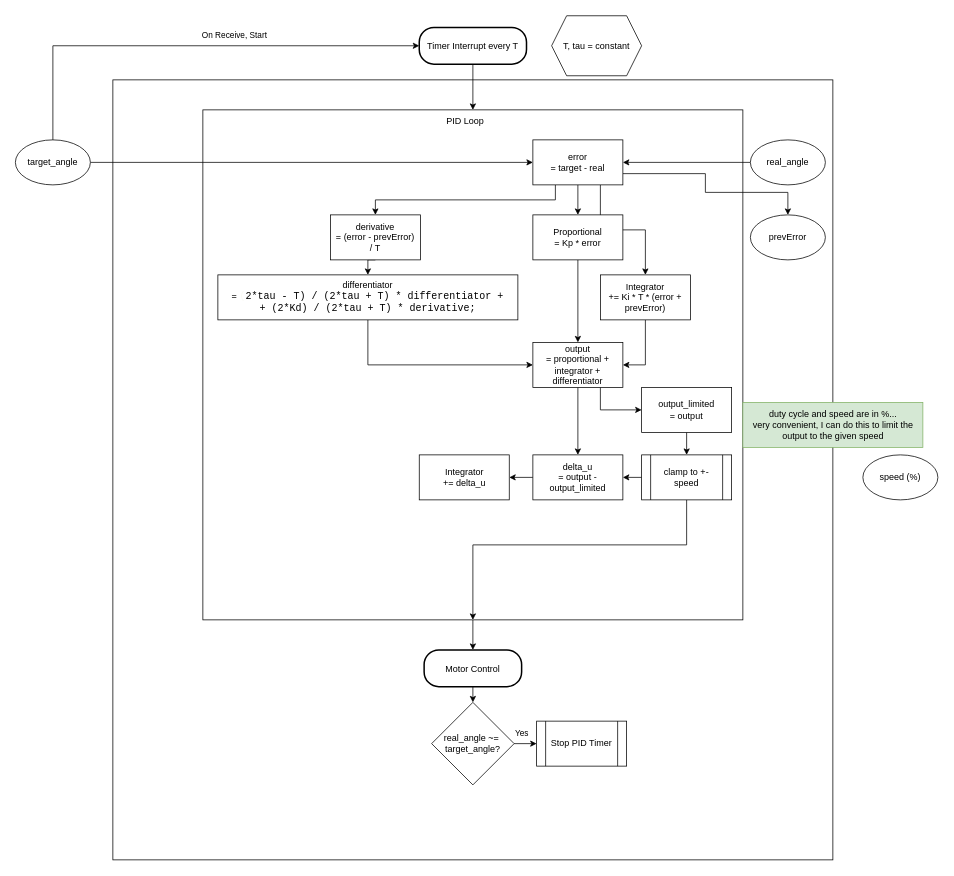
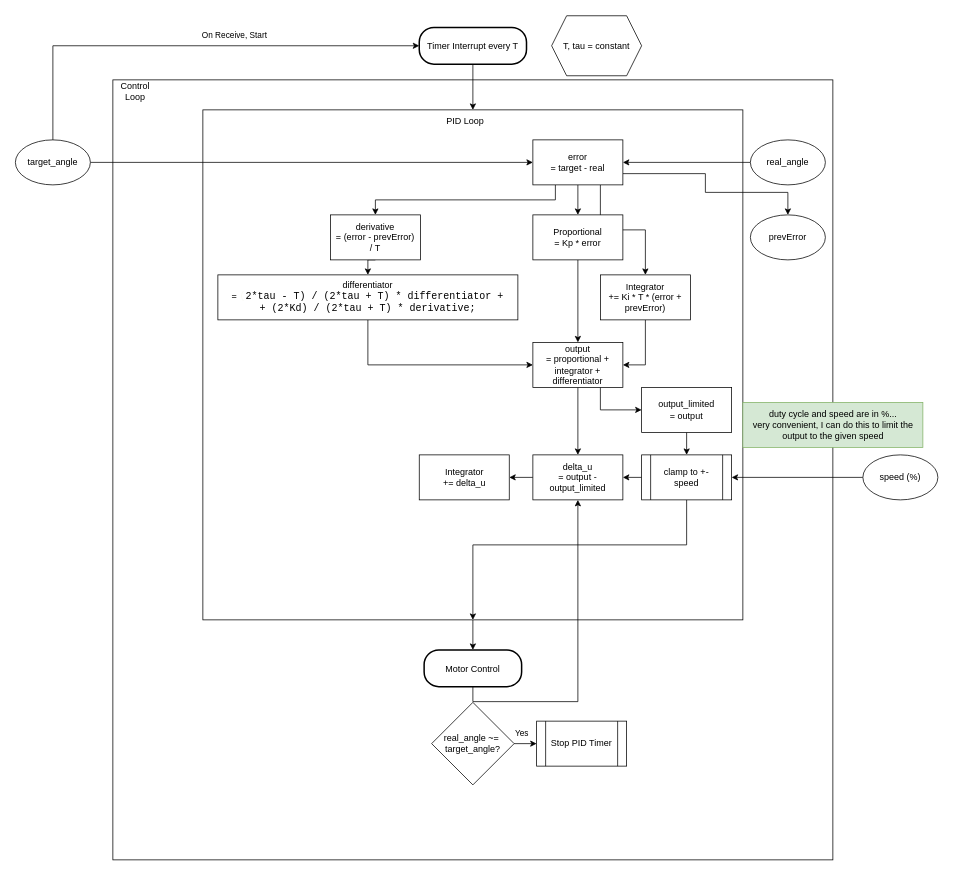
none -> (135, 91)
none -> (800, 477)
(473, 695) -> (523, 702)
